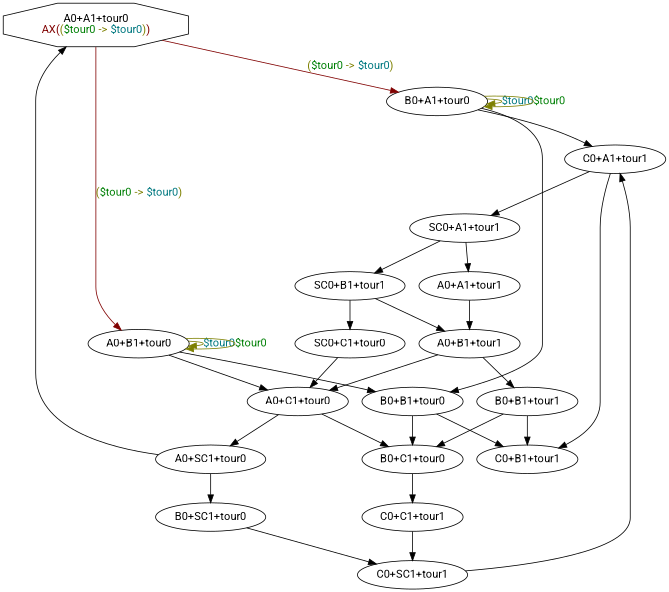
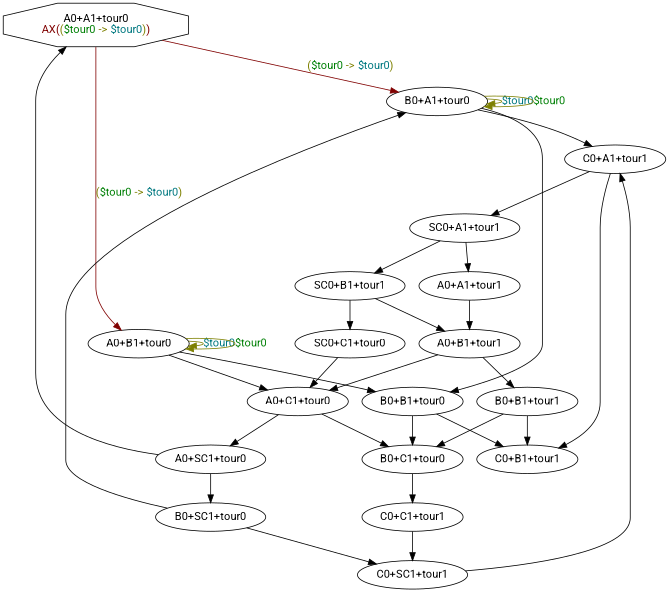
none -> (102, 258)
